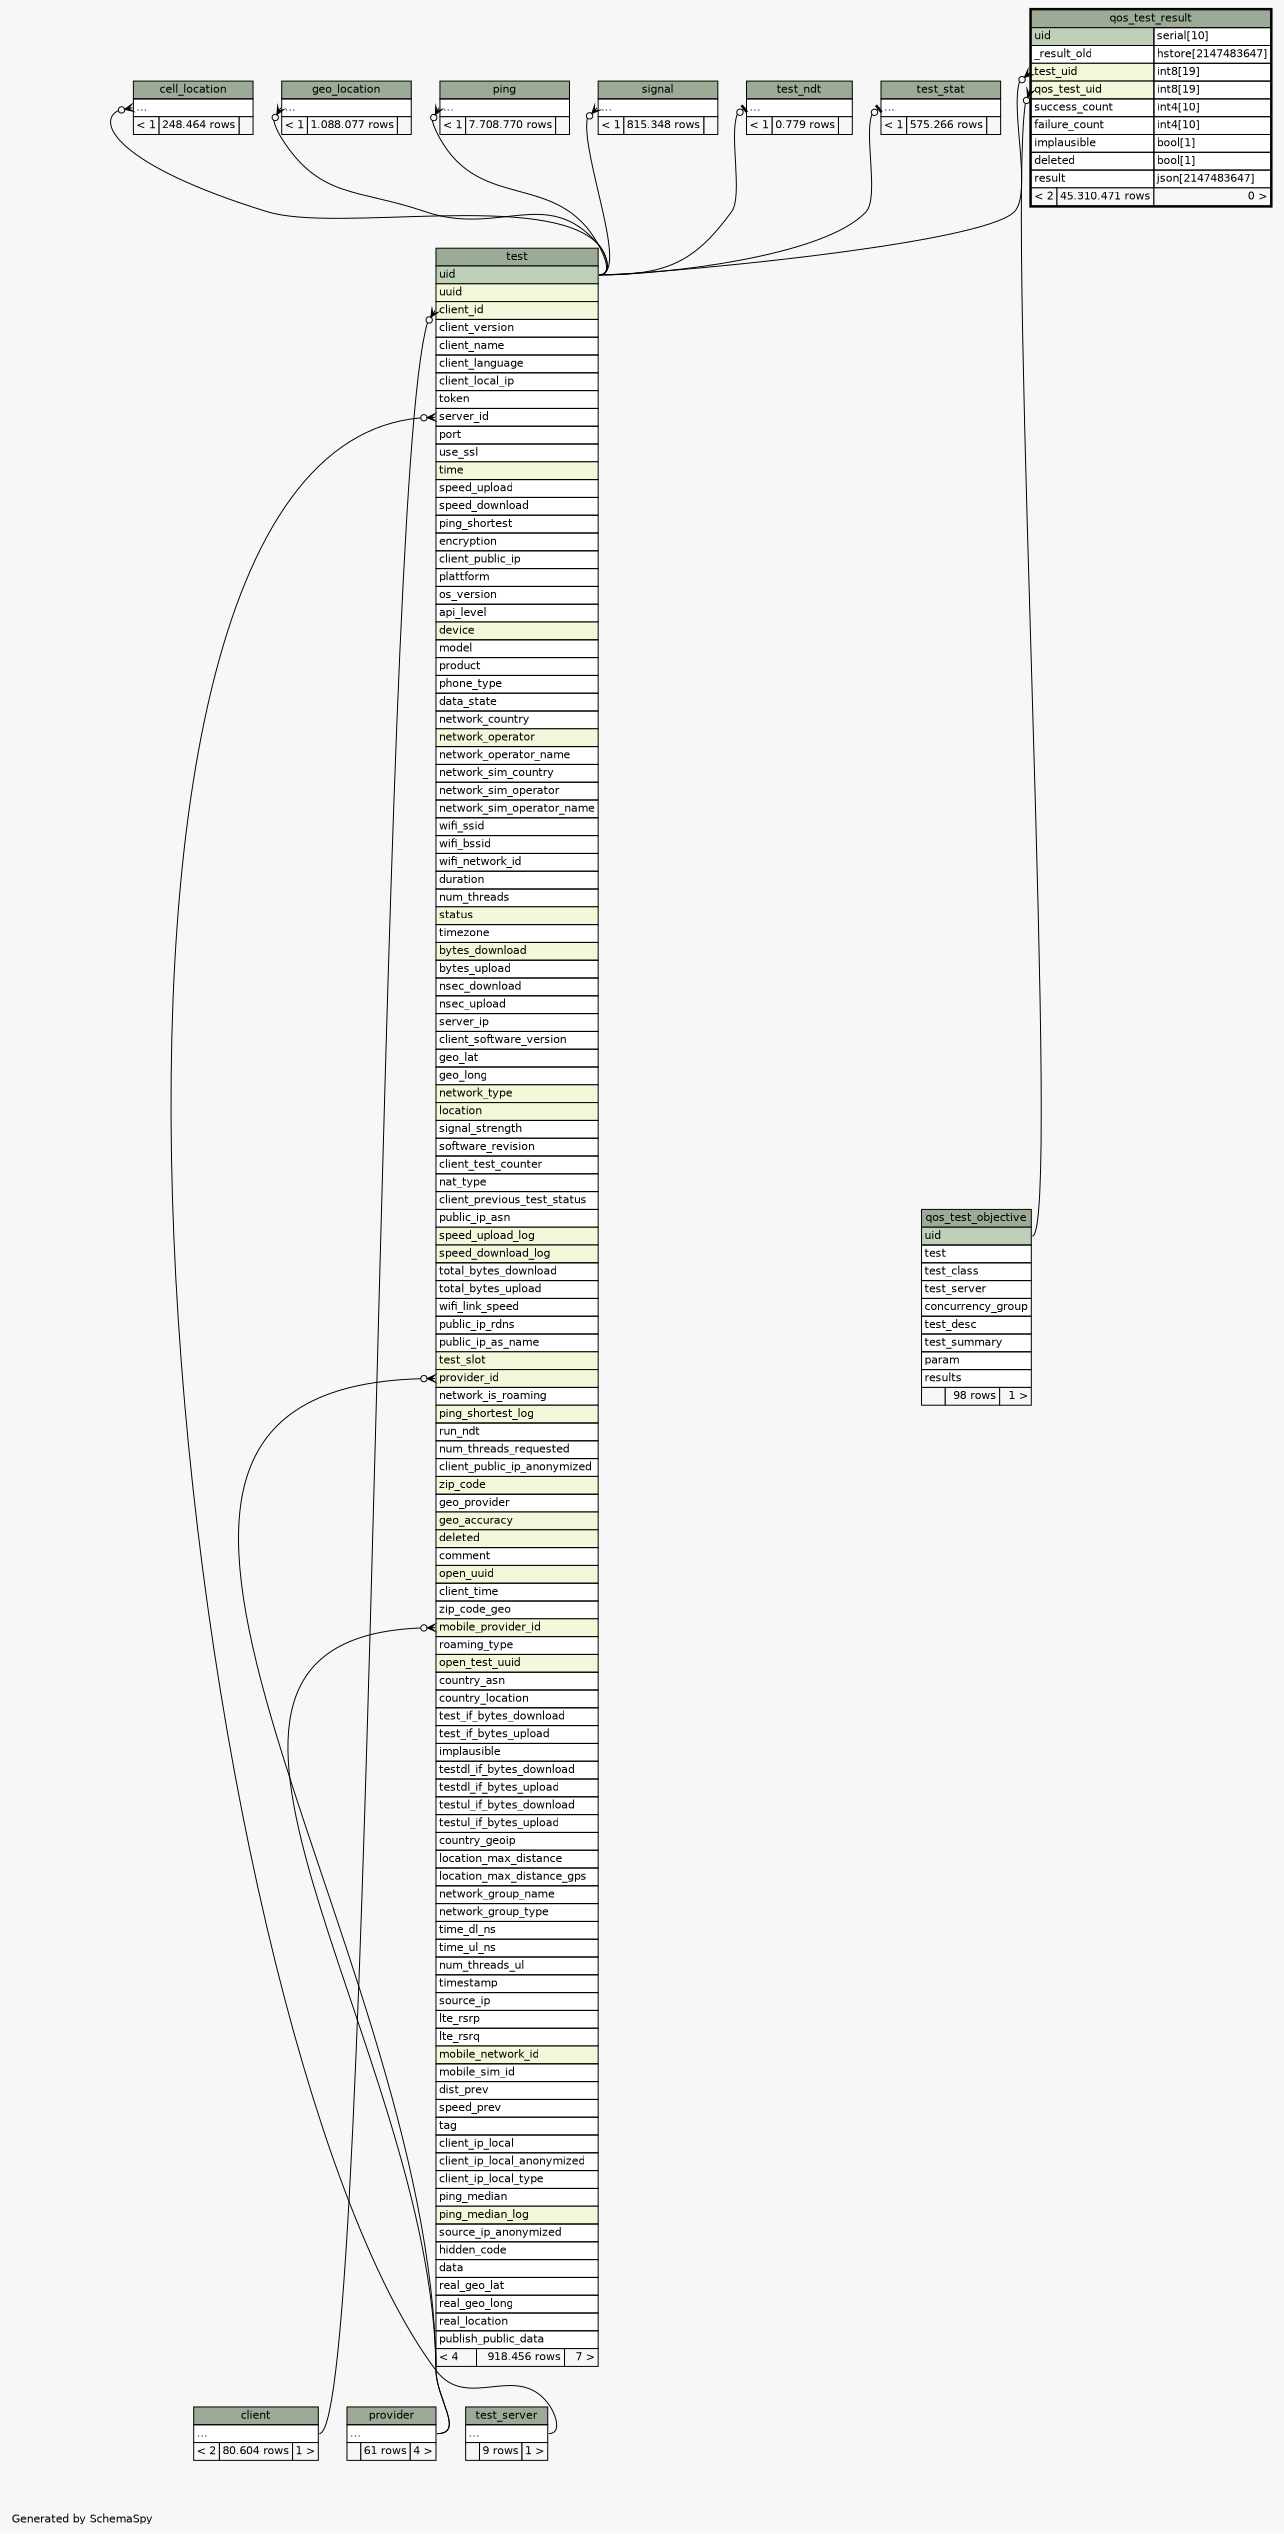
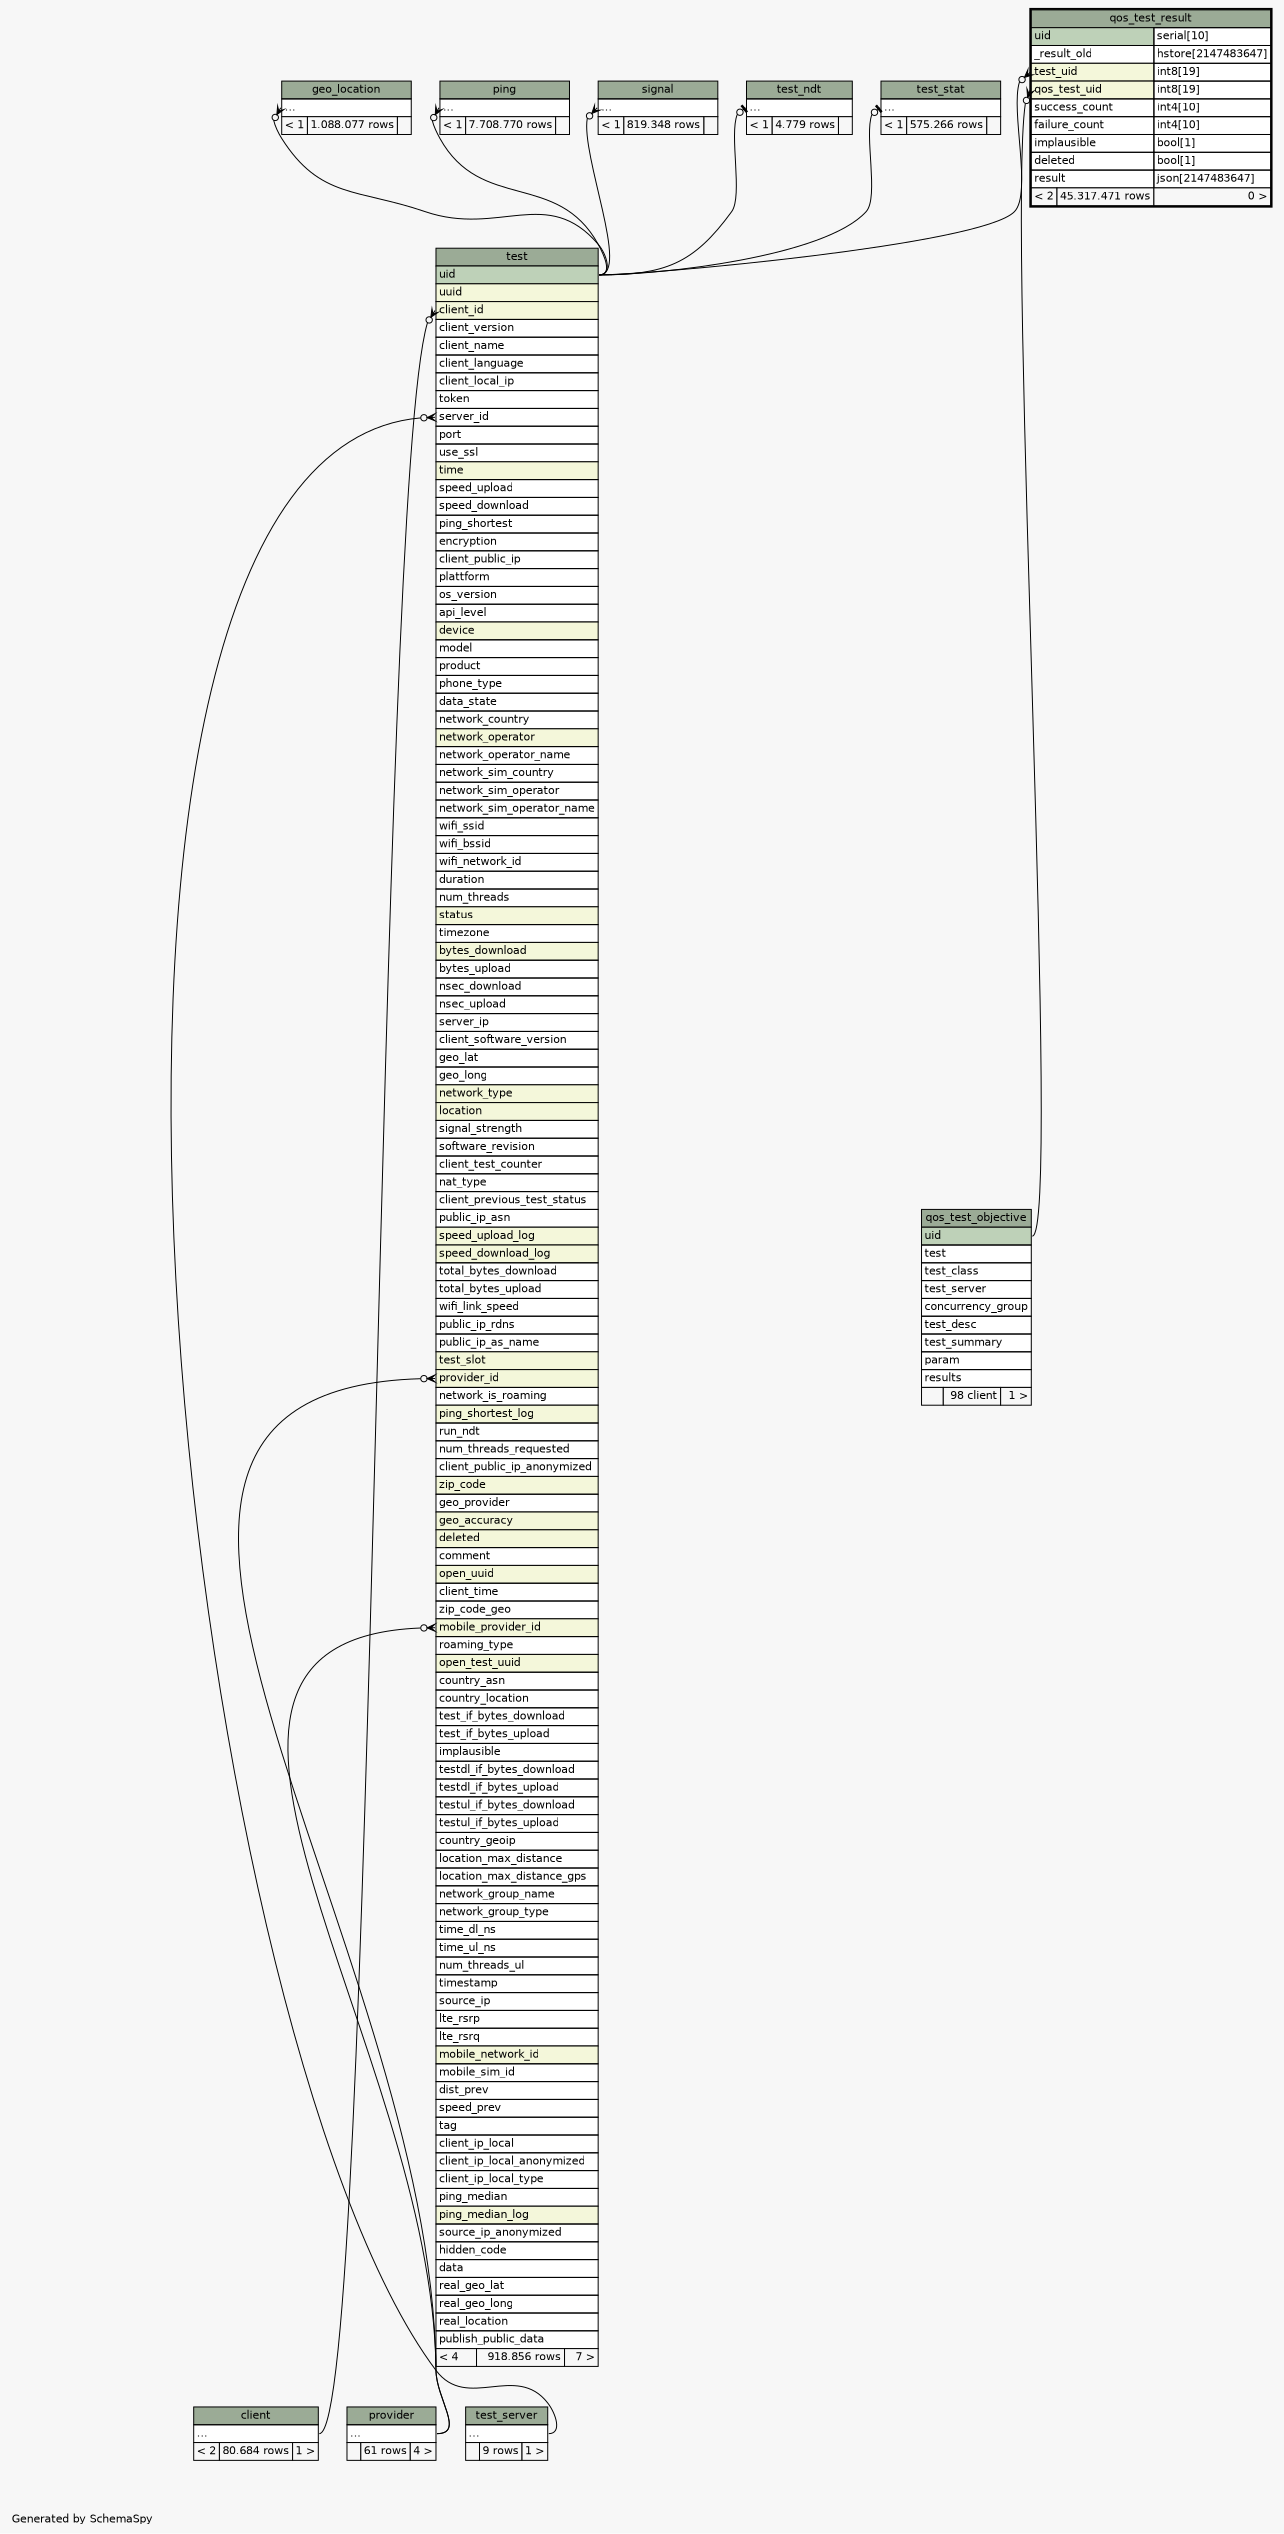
(193, 108) -> none
(664, 125) -> (664, 125)
(805, 125) -> (805, 125)
(1105, 196) -> (1105, 196)
(975, 1396) -> (974, 1396)
(524, 2357) -> (524, 2357)
(256, 2451) -> (256, 2451)
